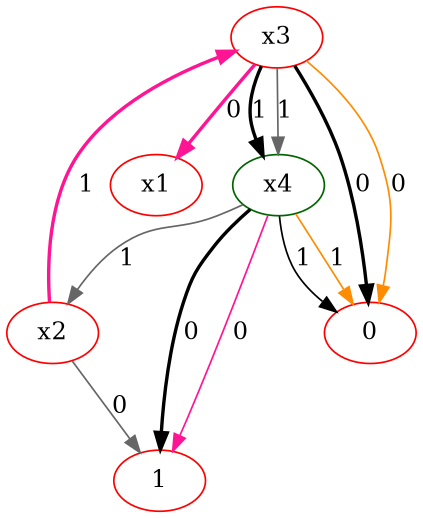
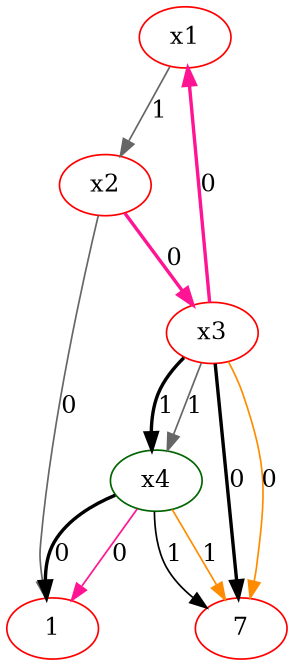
(87, 185) -> (175, 259)
(151, 231) -> (149, 104)
(370, 333) -> (241, 628)
